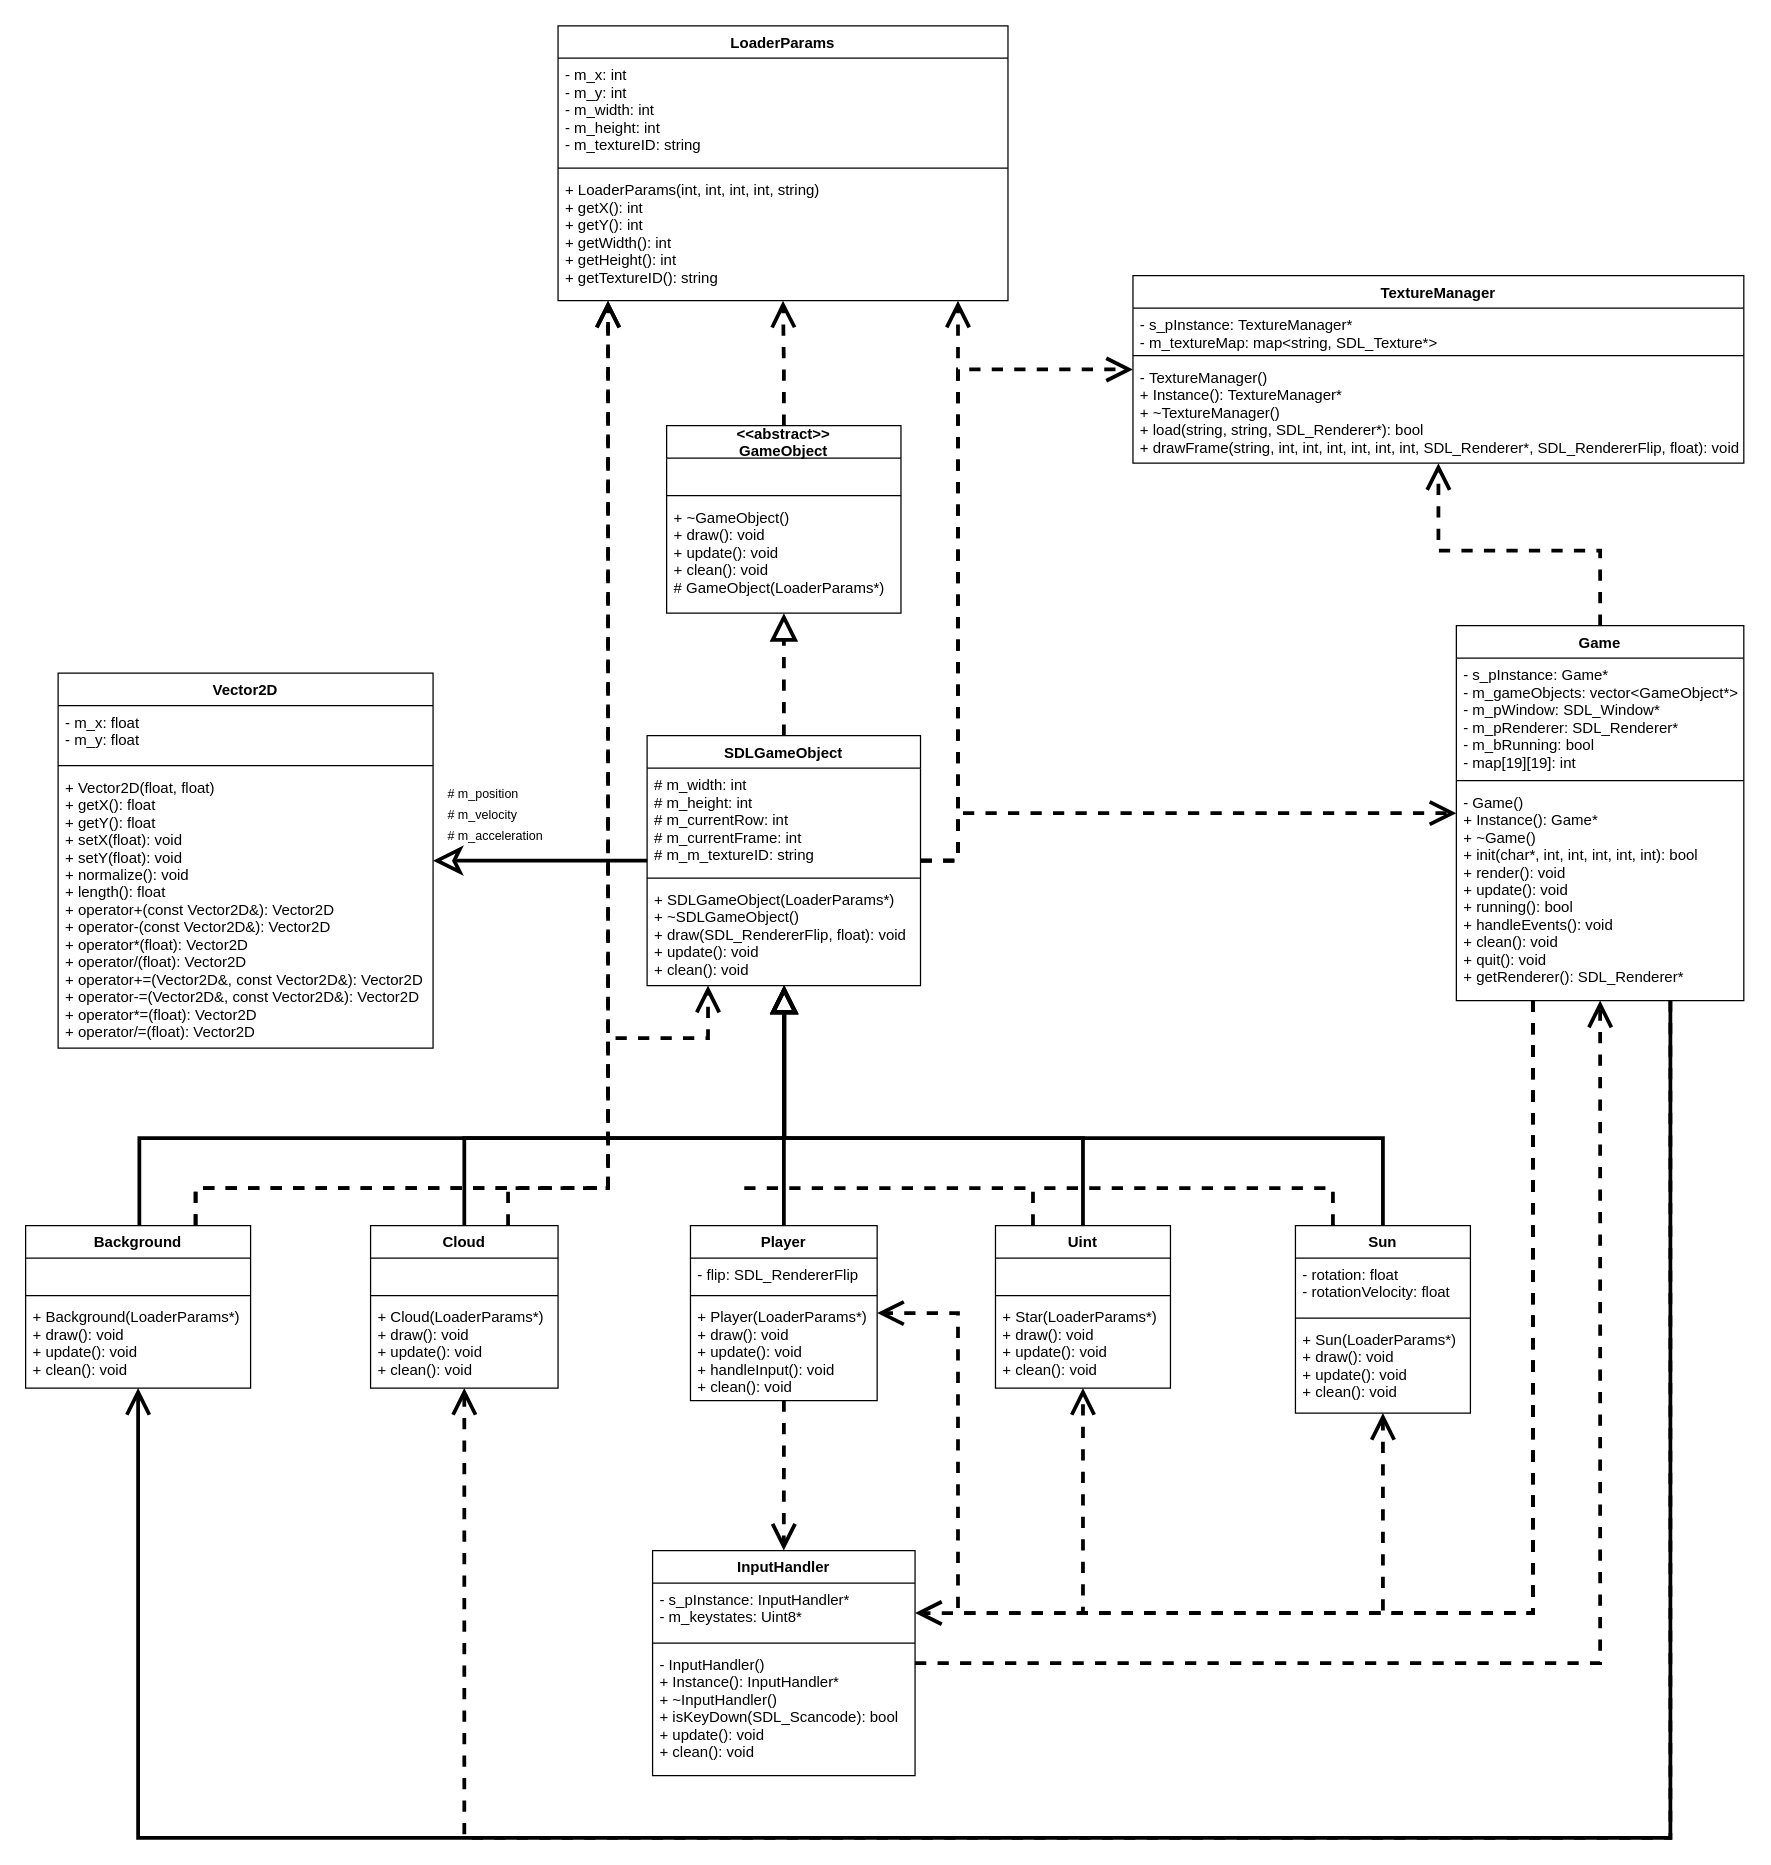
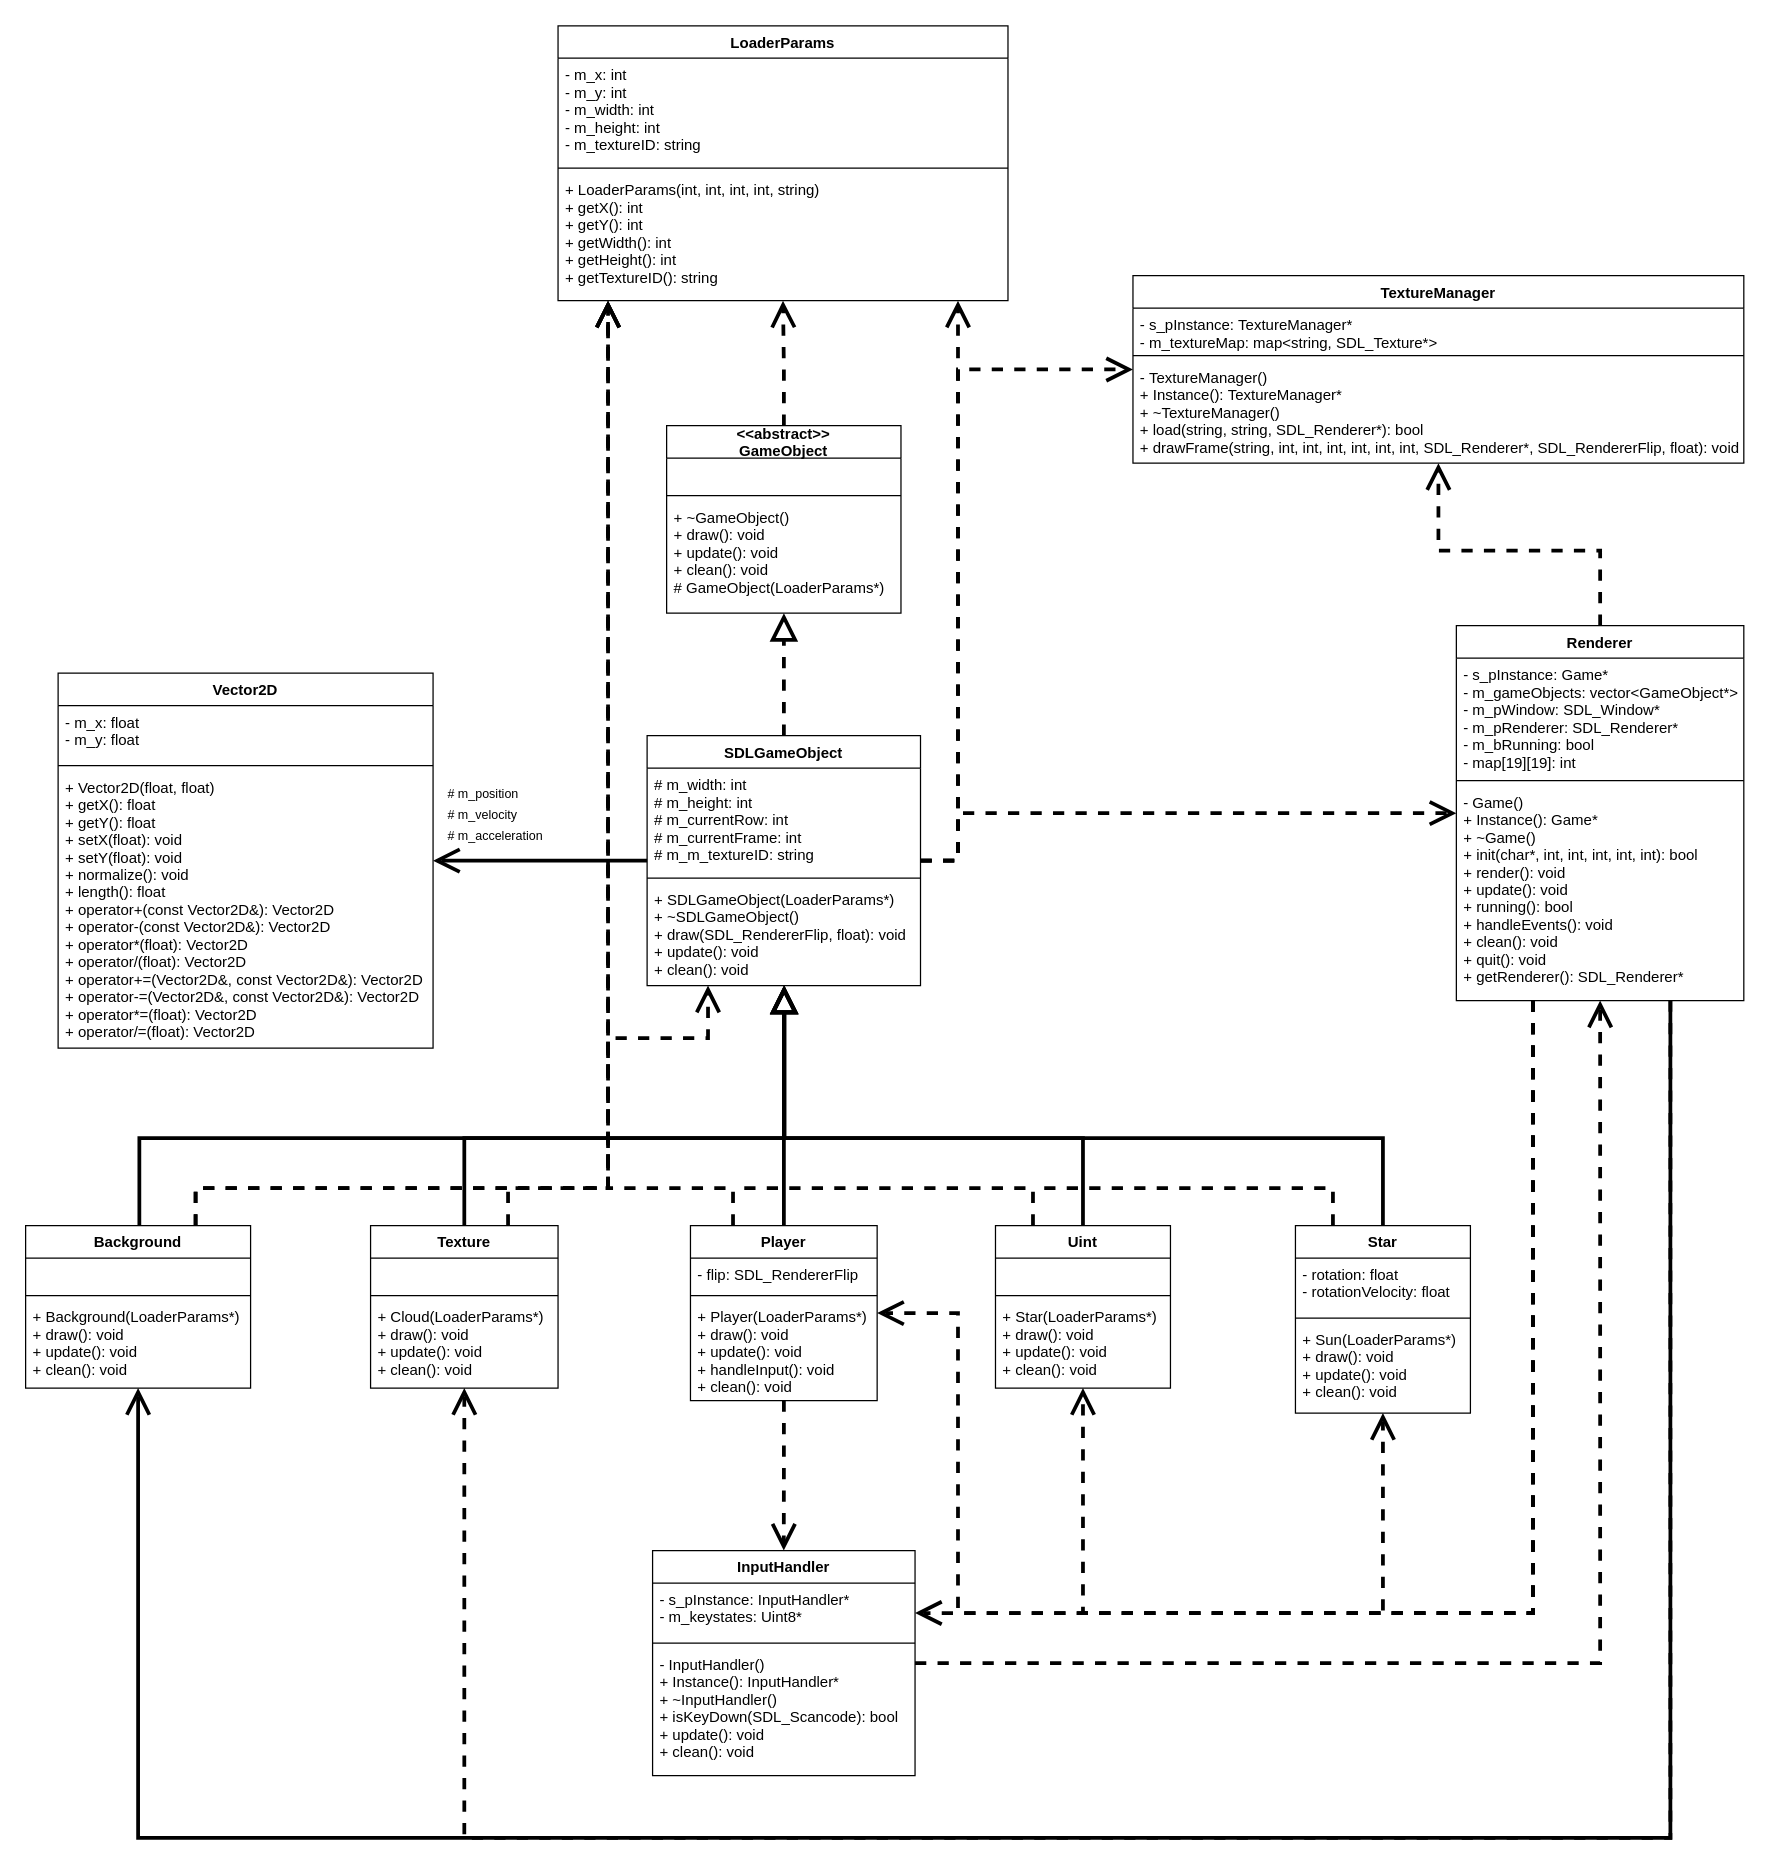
(1600, 643) -> (1600, 643)
(457, 861) -> (451, 861)
none -> (720, 1188)
(464, 1243) -> (464, 1243)
(1383, 1243) -> (1383, 1243)
